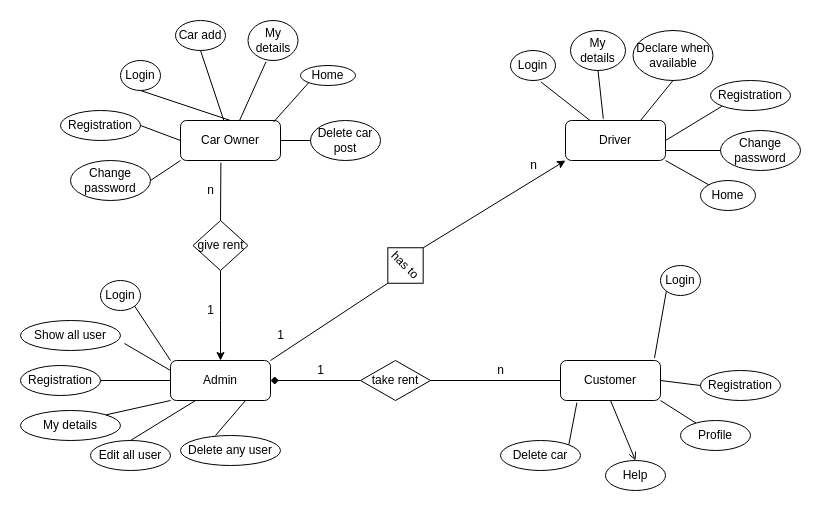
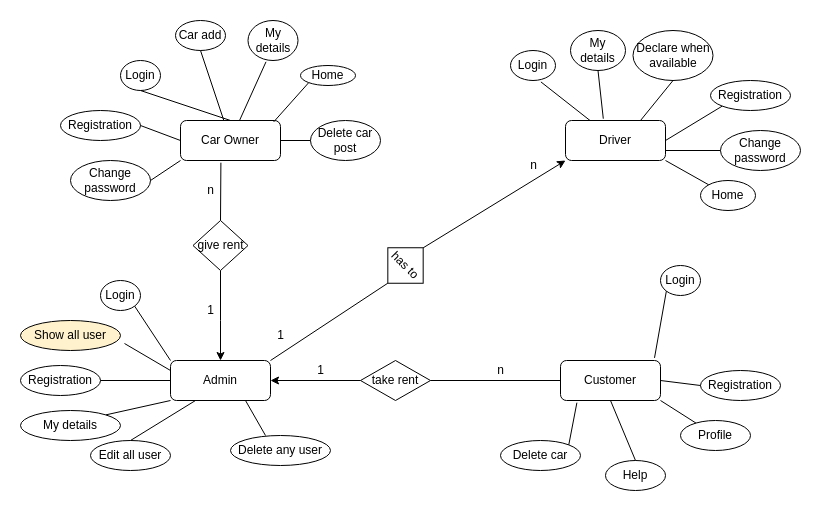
(71, 336) -> (71, 336)
(279, 381) -> (278, 381)
(231, 451) -> (281, 451)
(633, 456) -> (634, 456)
